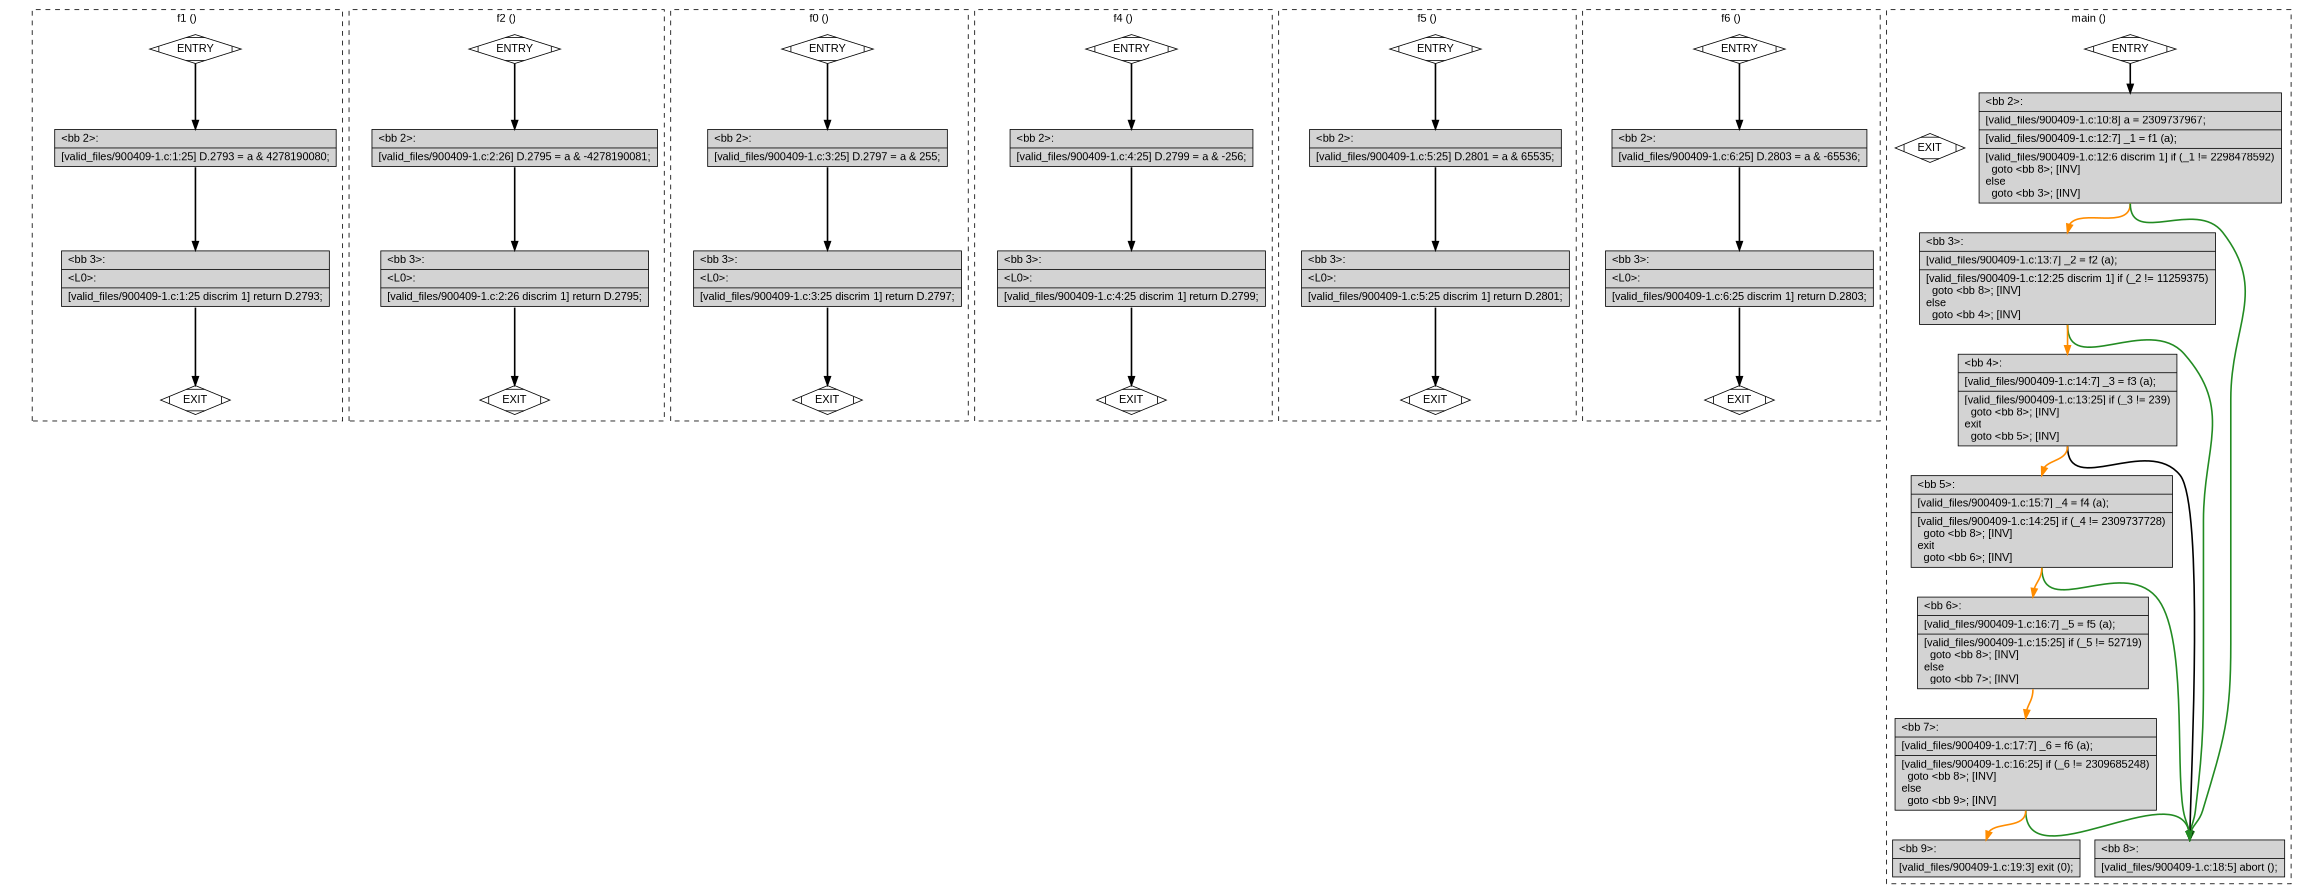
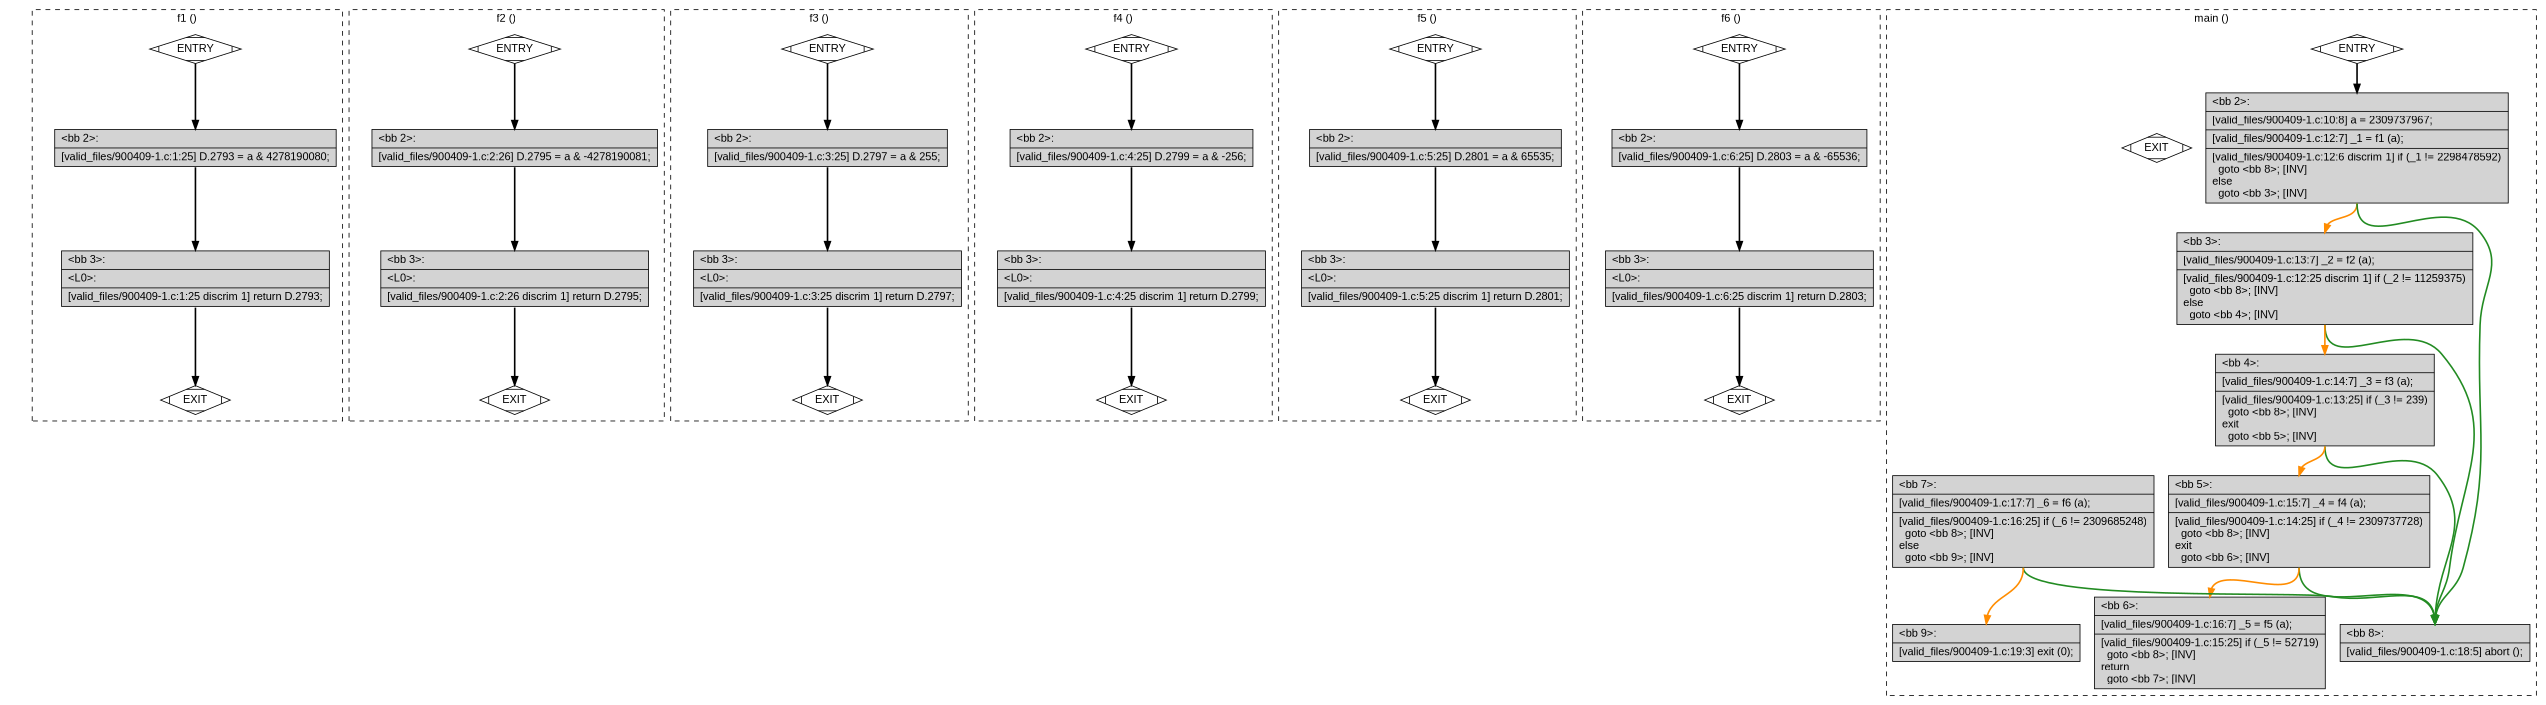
(819, 19) -> (819, 19)
(2194, 588) -> (2442, 482)
(1934, 667) -> (2115, 667)
(2031, 700) -> none
